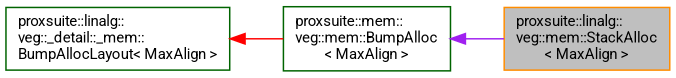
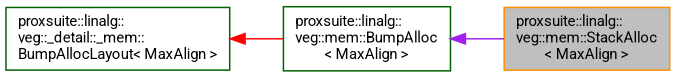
(367, 39) -> (367, 39)
